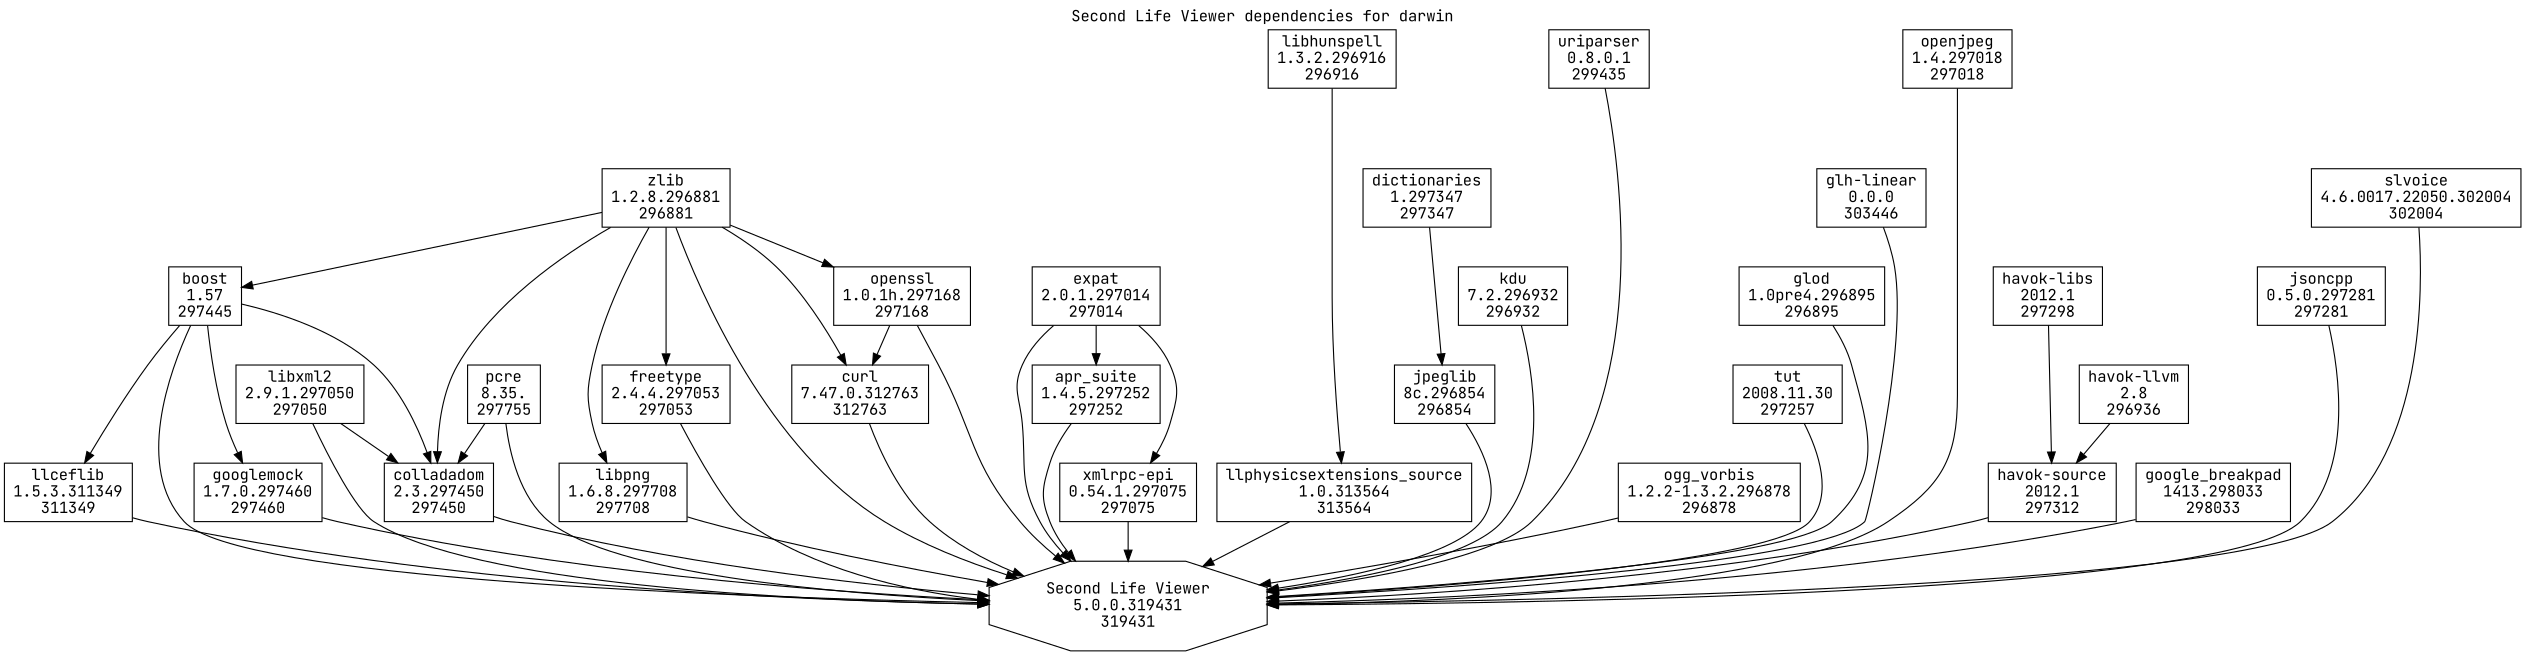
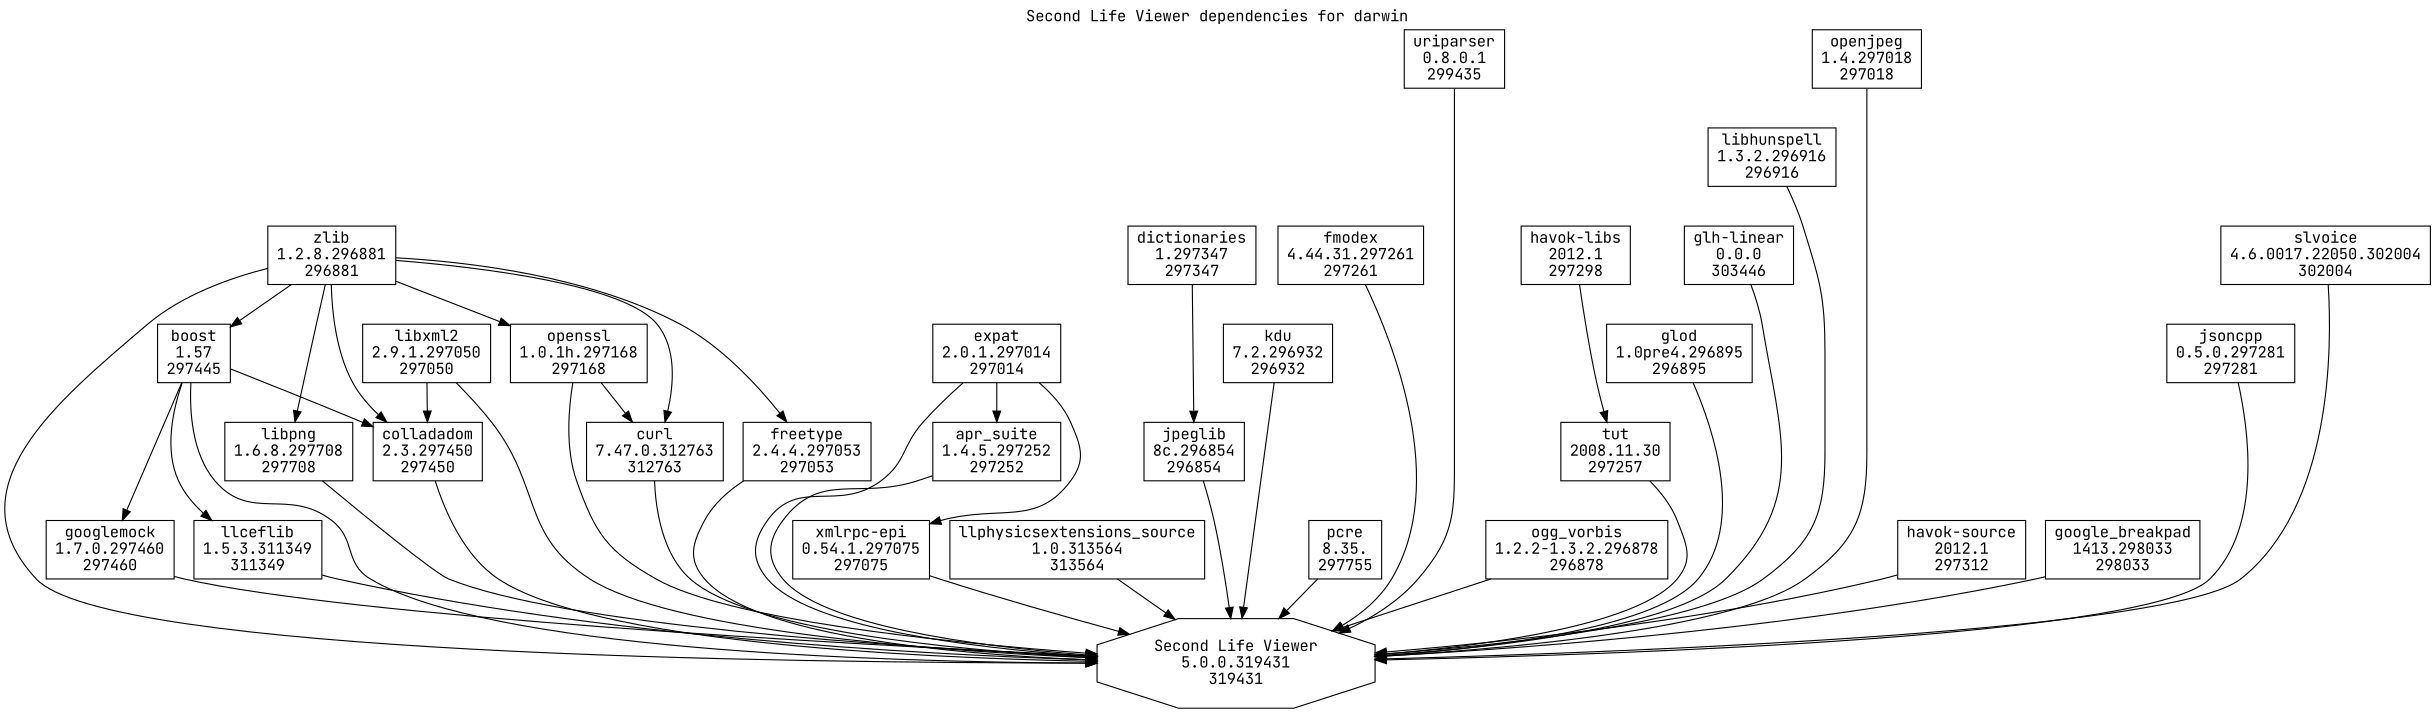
none -> (1351, 255)
(1332, 270) -> (1776, 569)
(2050, 389) -> (1590, 348)
(2134, 394) -> none
(475, 439) -> none
